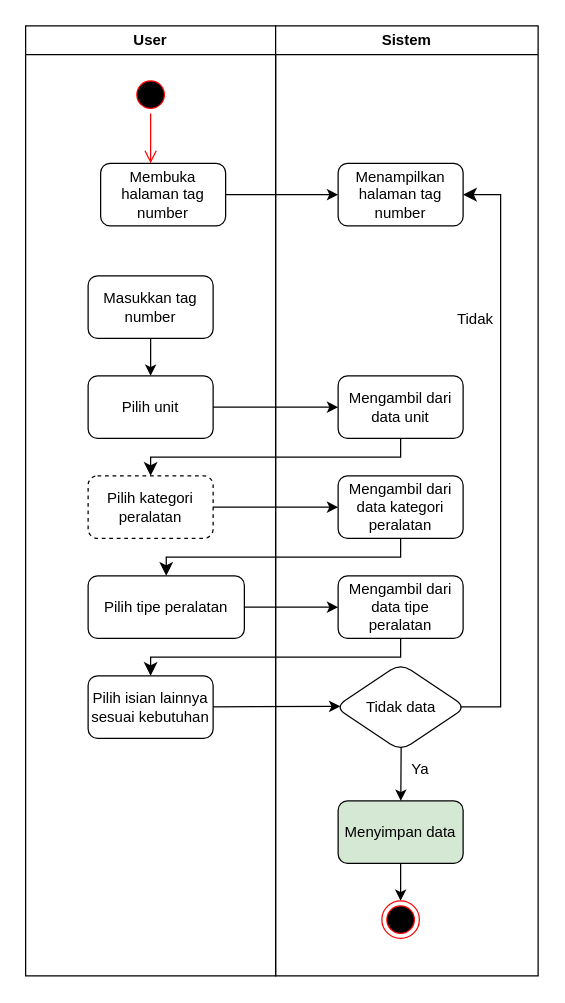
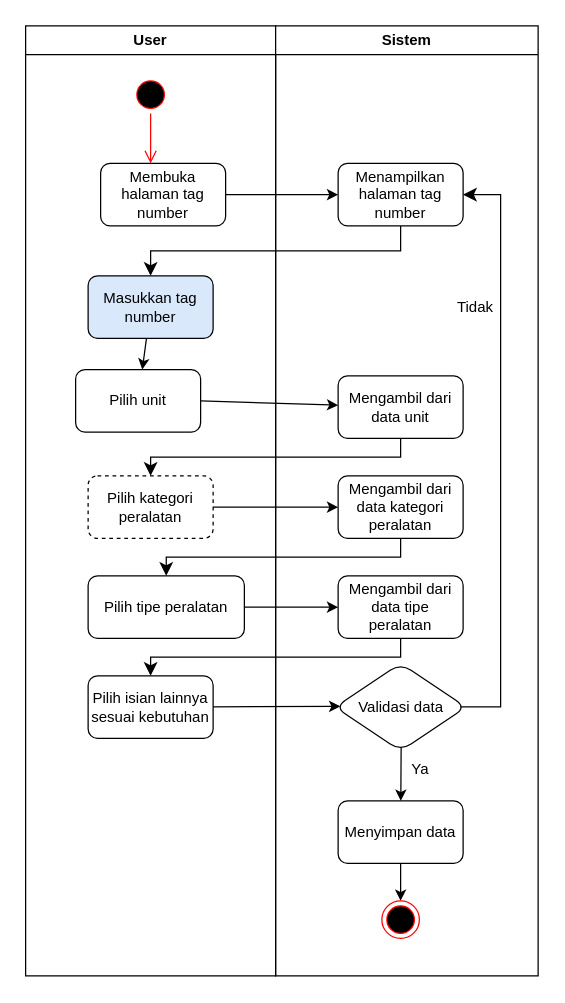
none -> (281, 251)
(151, 307) -> (151, 307)
(476, 319) -> (476, 307)
(151, 407) -> (138, 401)
(401, 707) -> (401, 707)
(401, 832) -> (401, 832)
